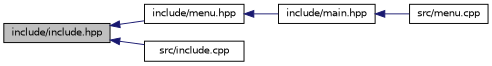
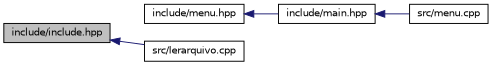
(132, 23) -> none
(194, 51) -> (194, 51)
